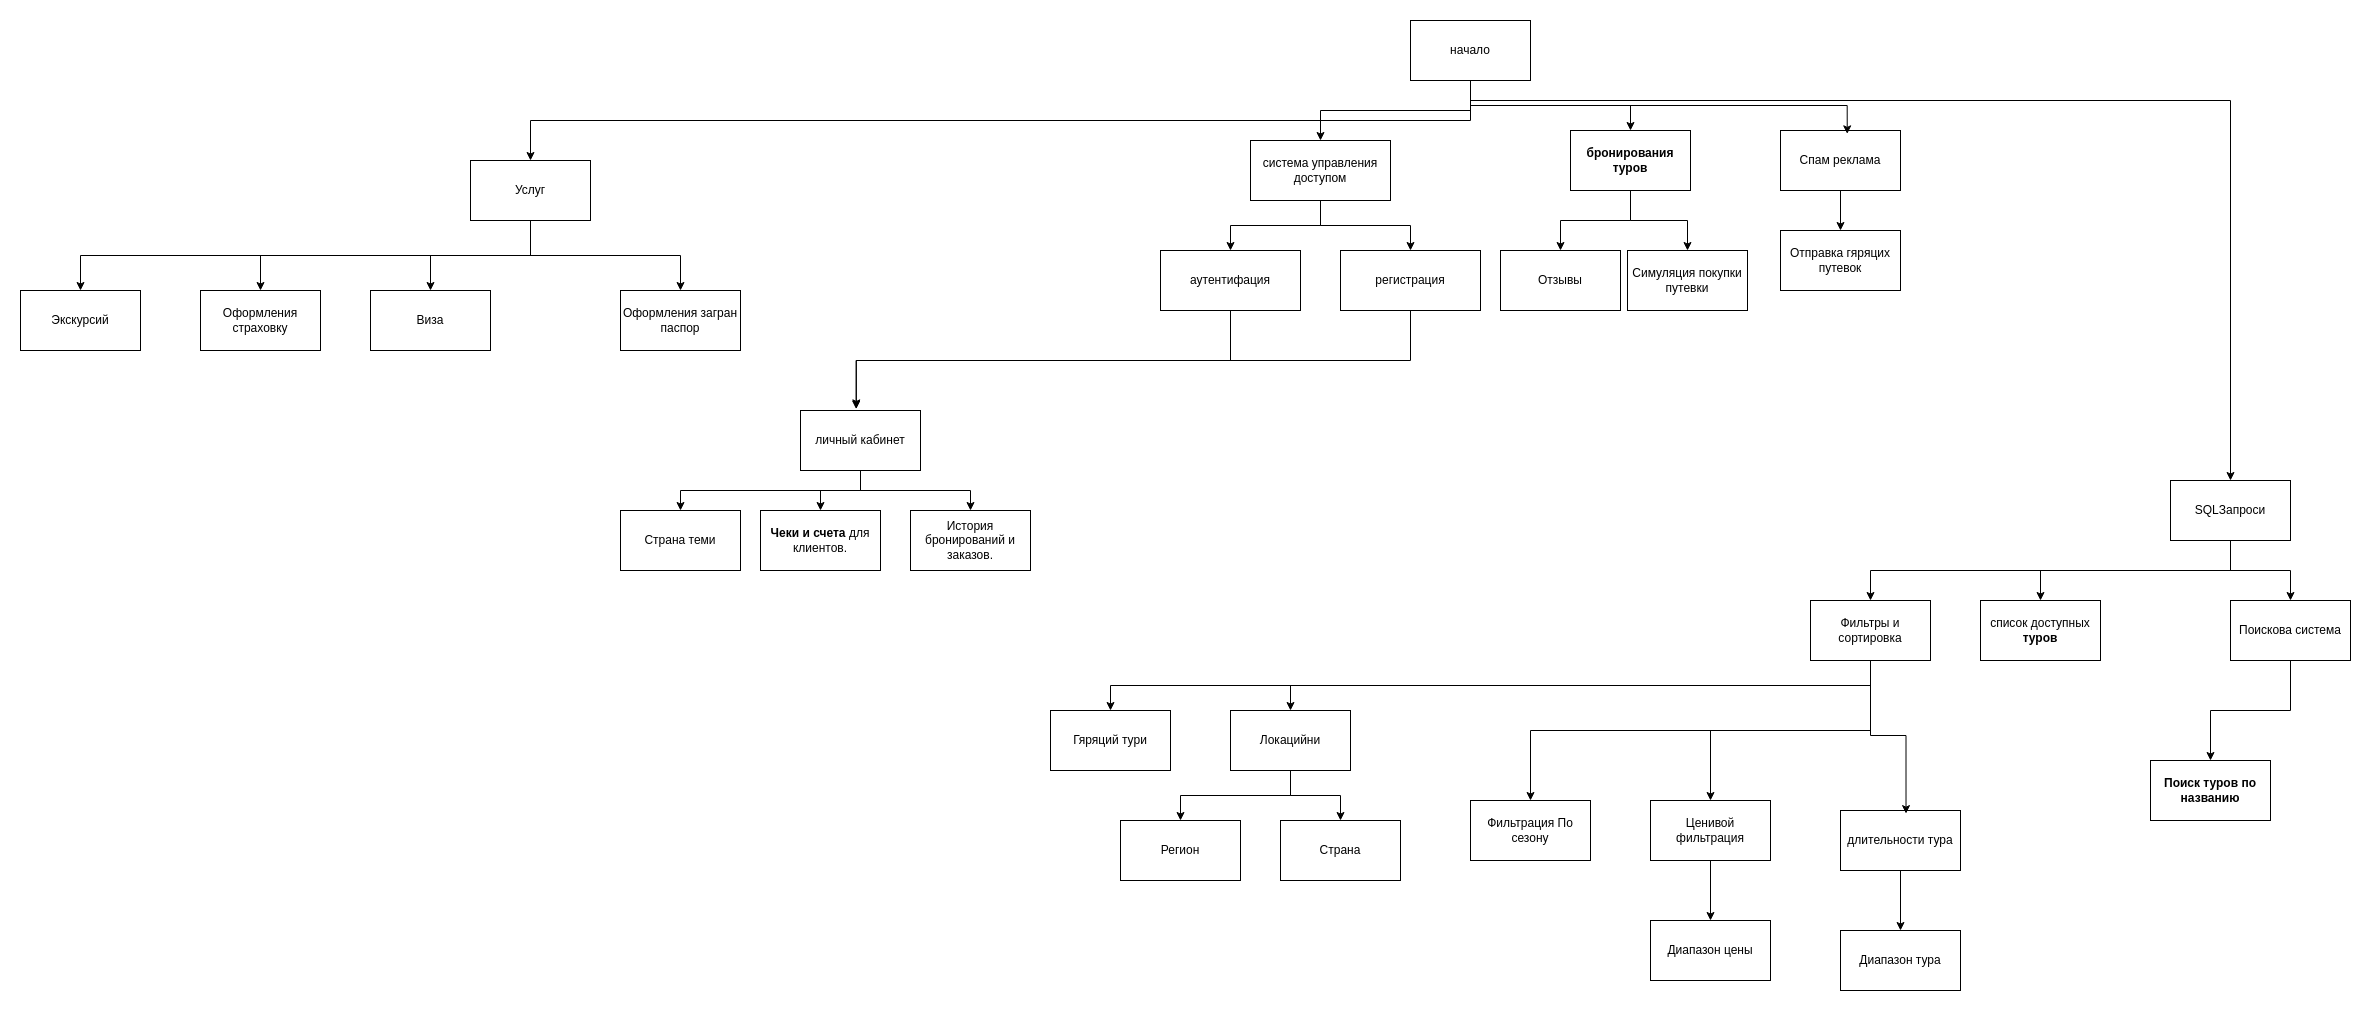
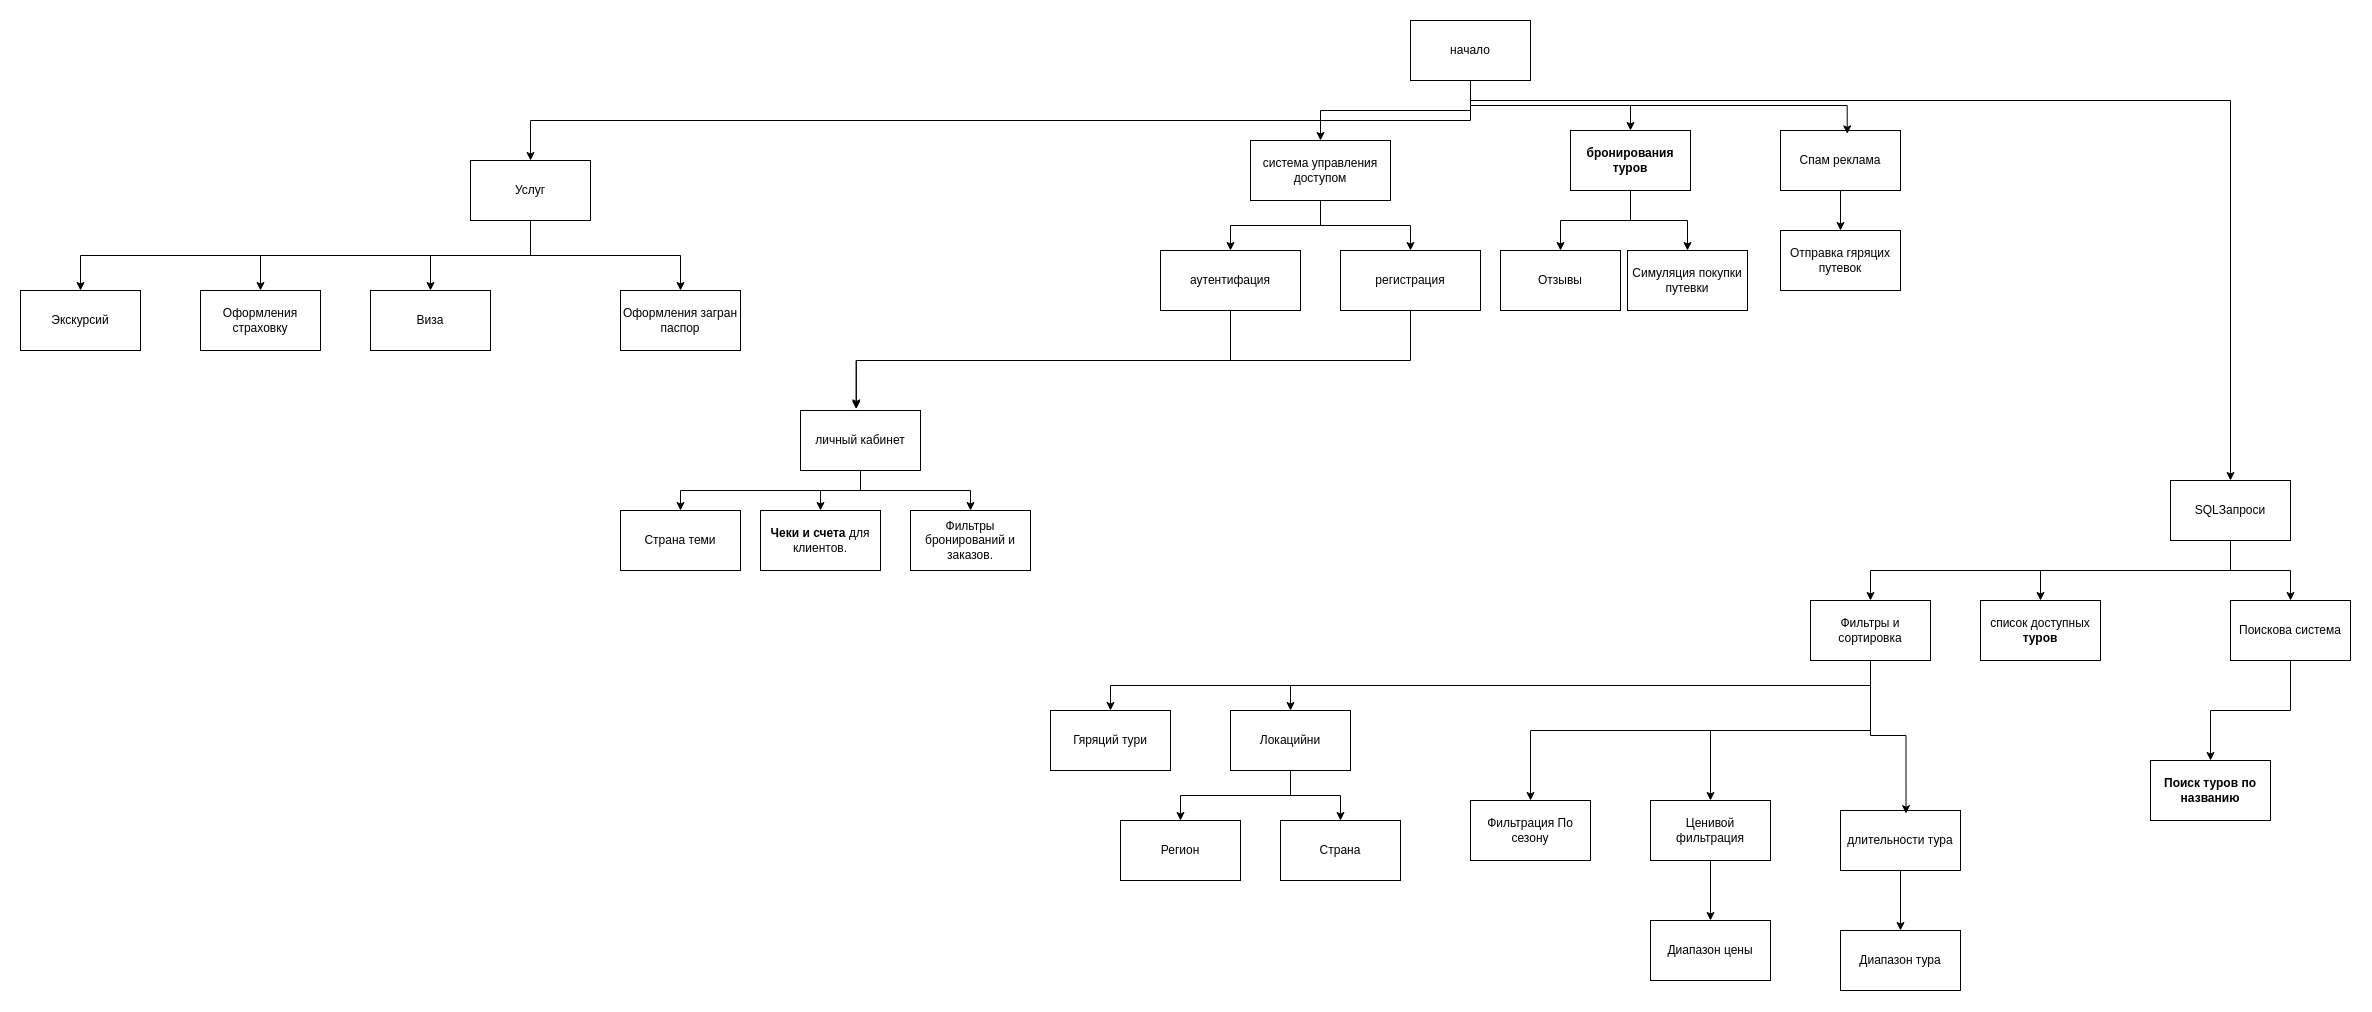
(971, 541) -> (971, 541)
